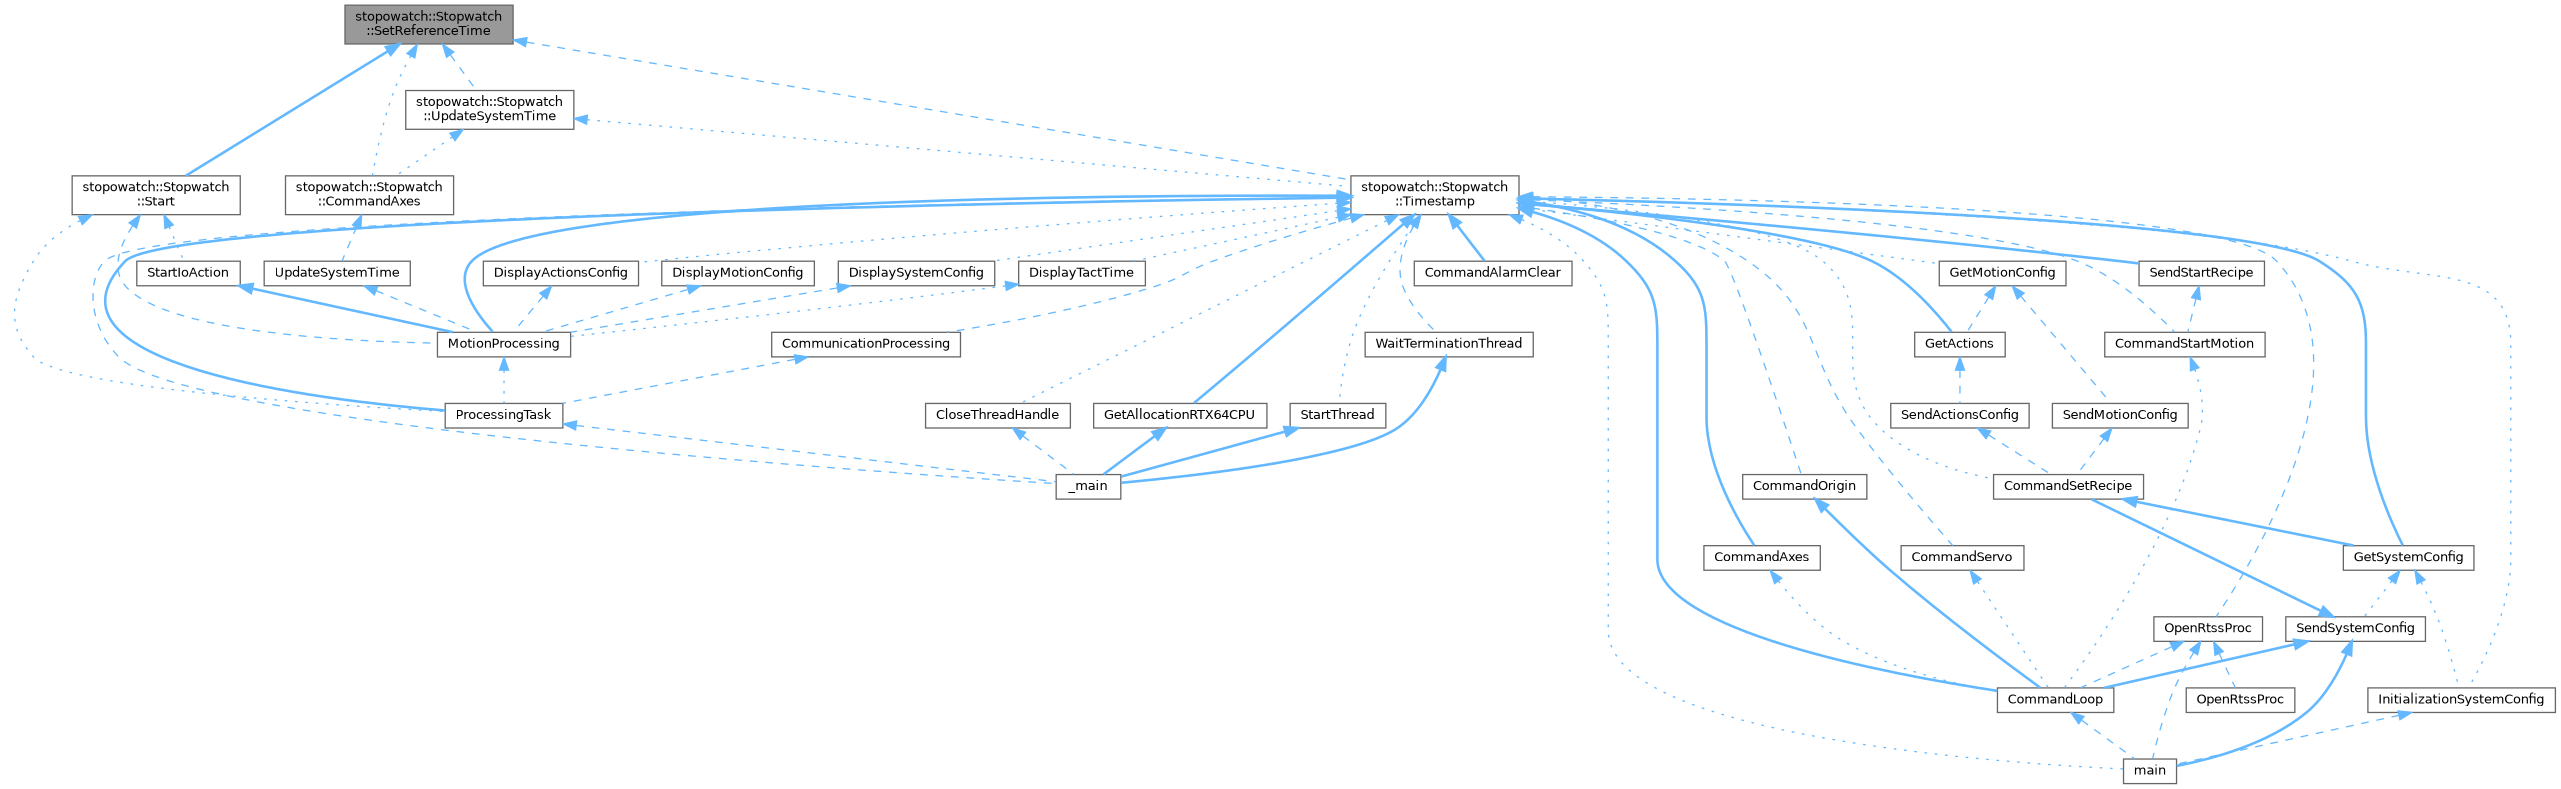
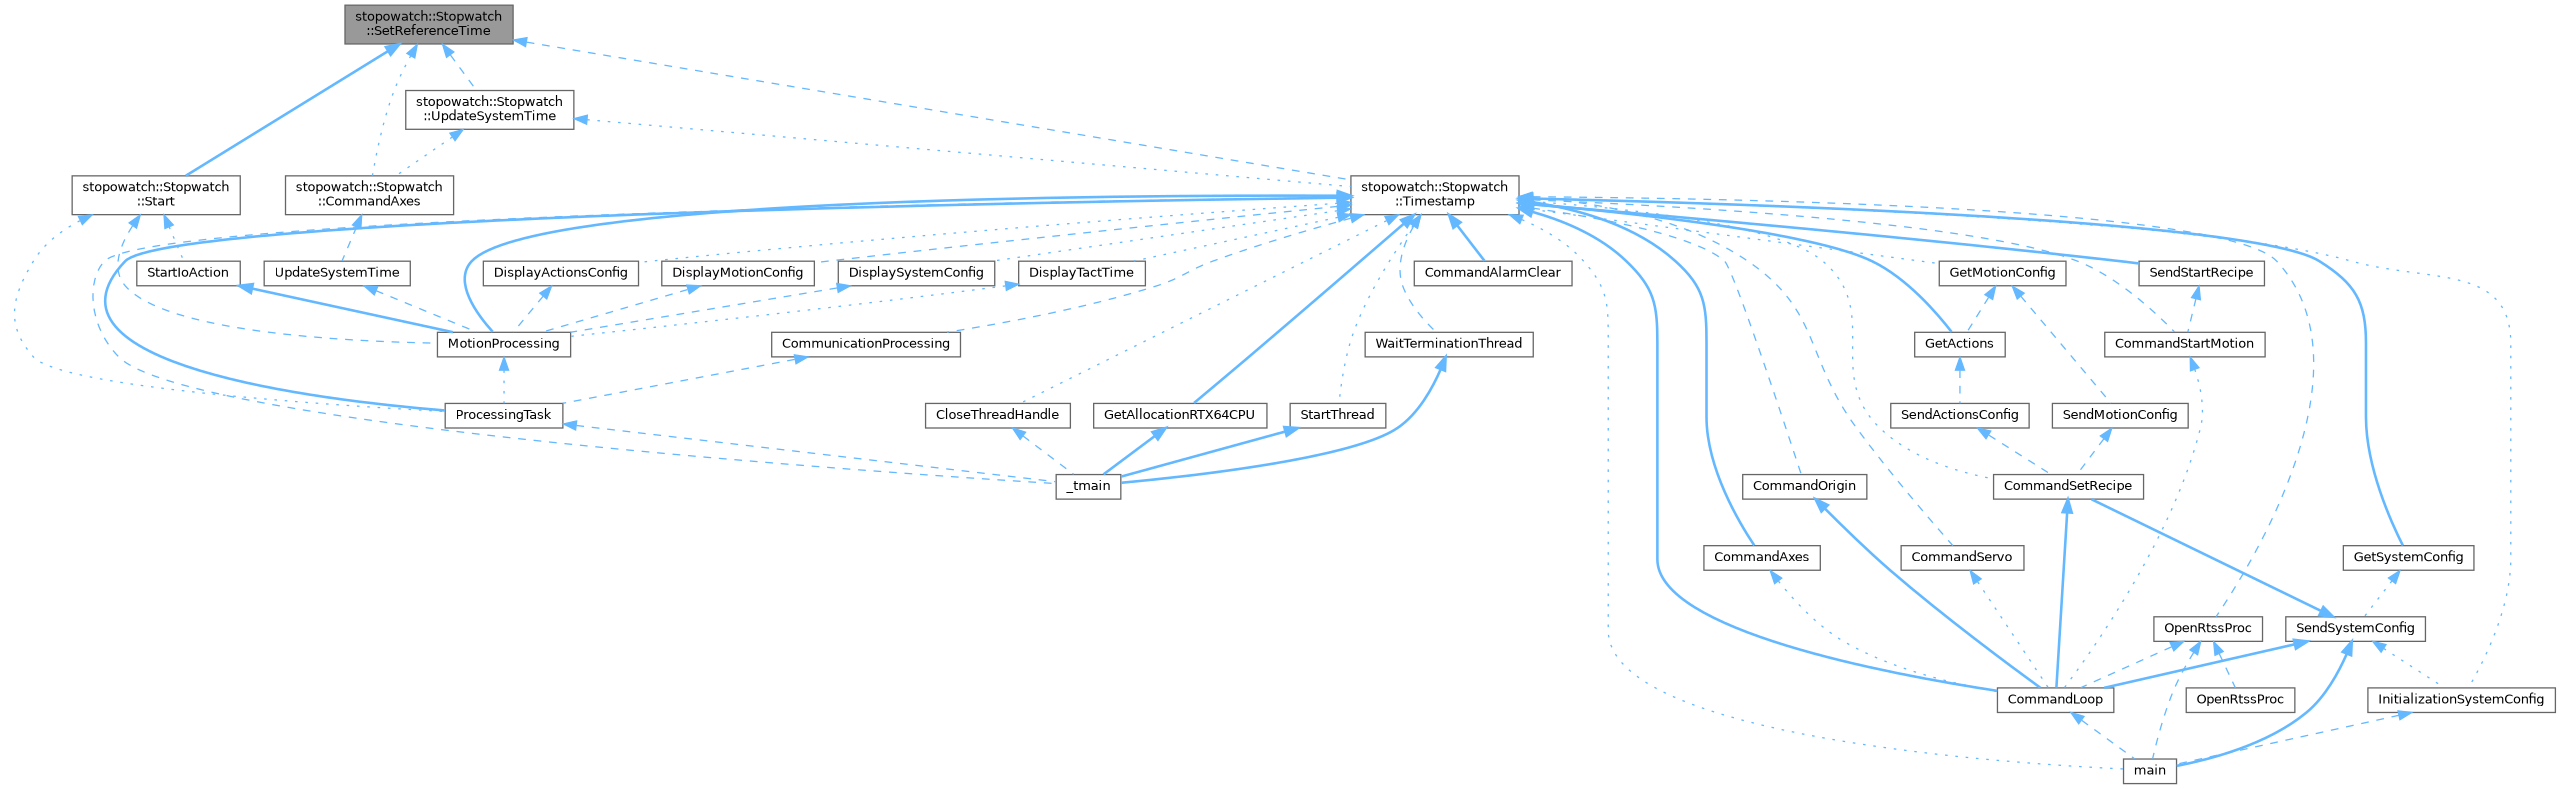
none -> (1076, 234)
(1088, 487) -> (1088, 487)
(2245, 524) -> (2062, 600)
(2443, 634) -> (2414, 668)
